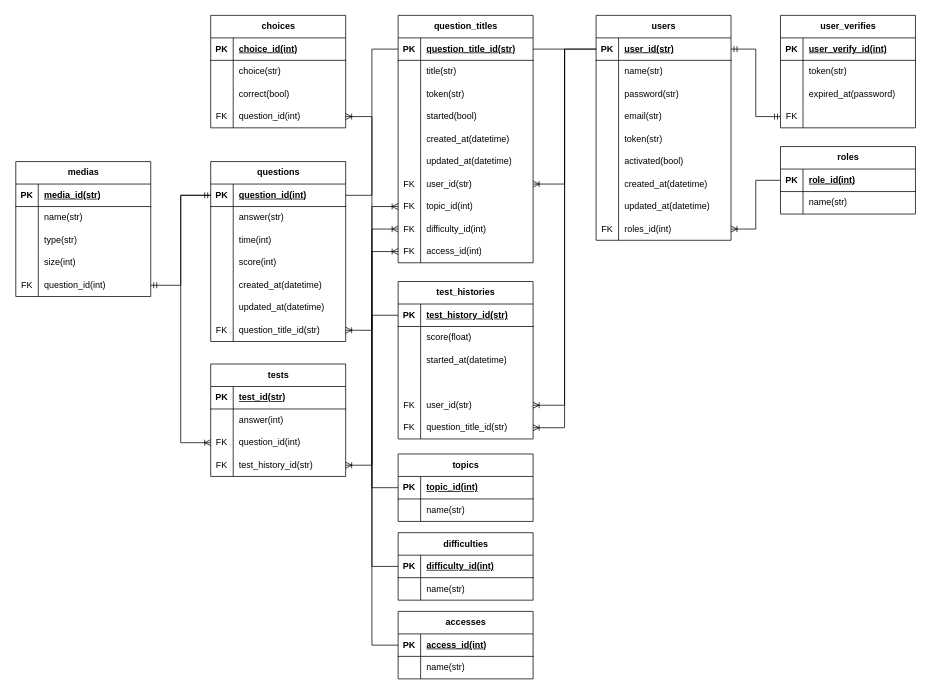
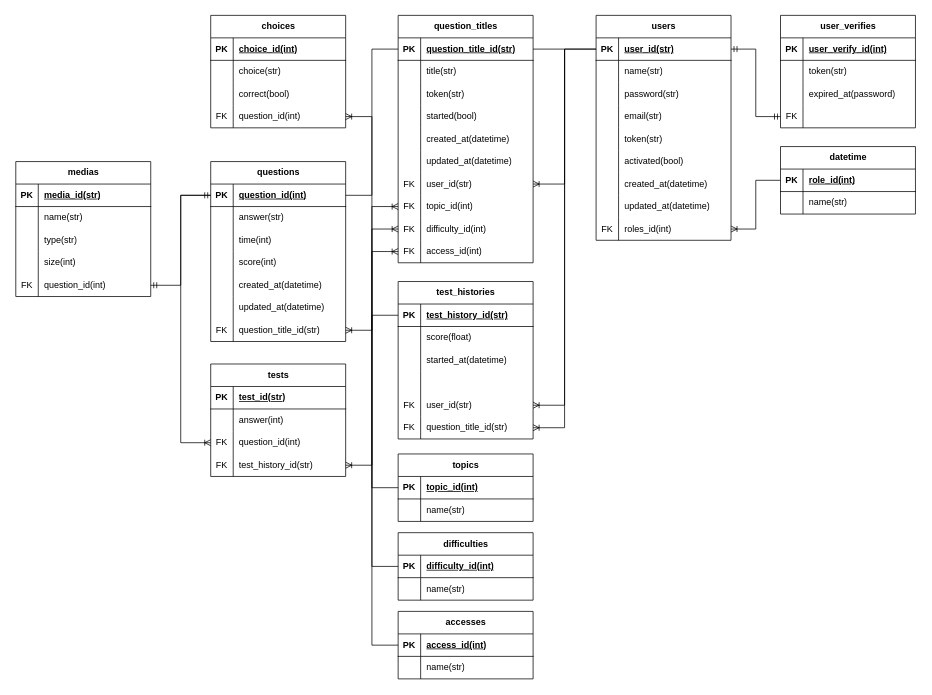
(848, 158) -> (848, 158)
